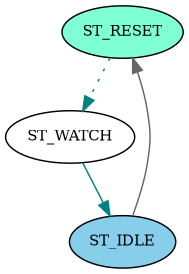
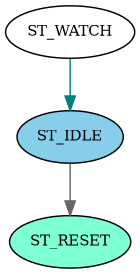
(100, 78) -> none
